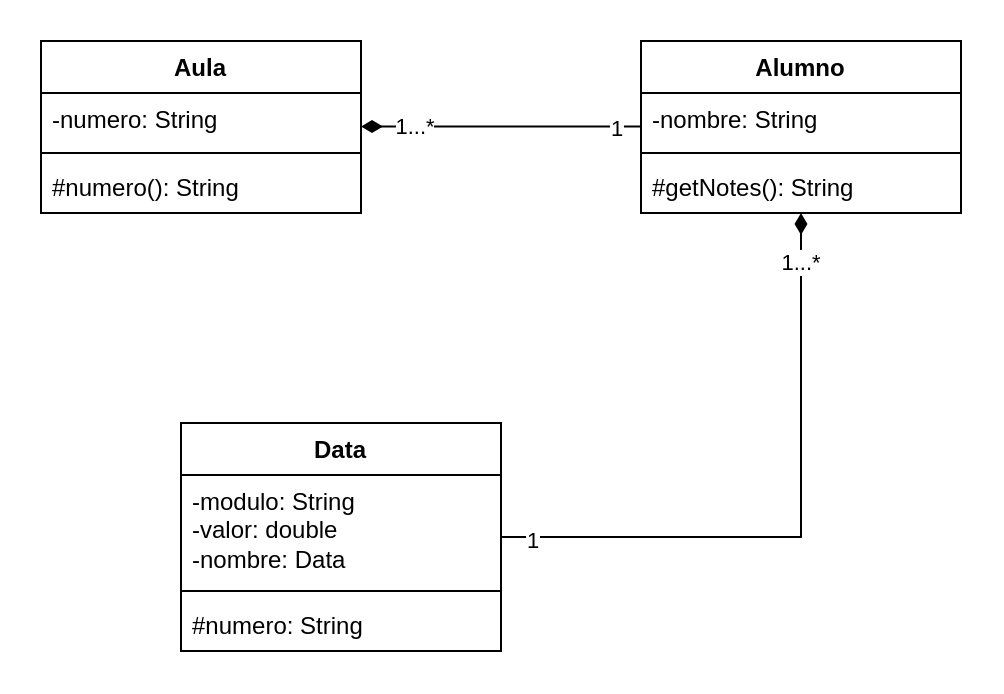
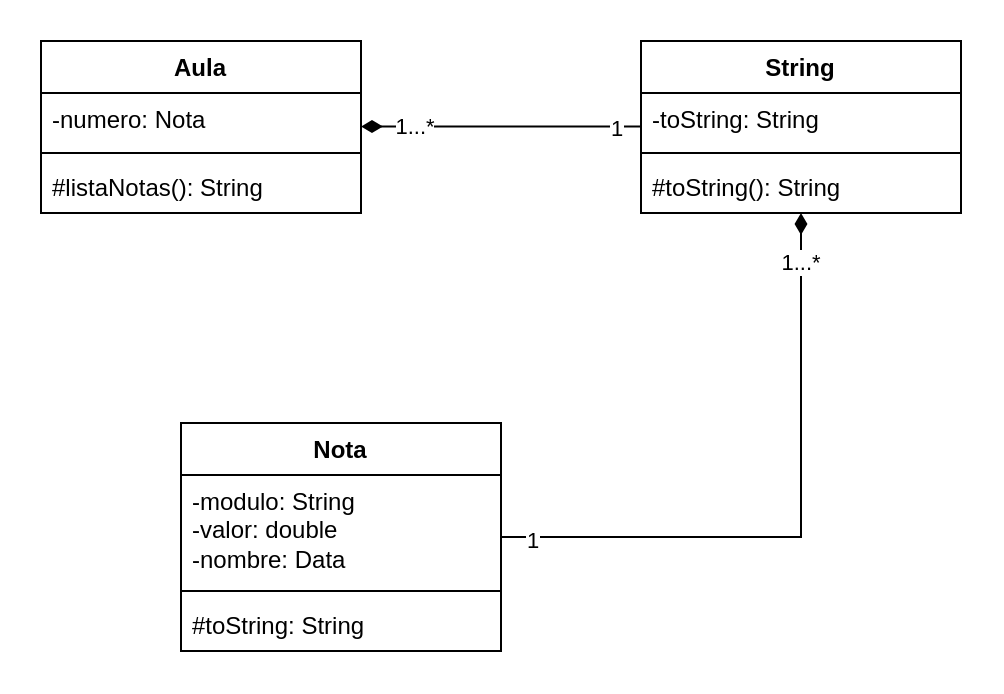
(801, 69) -> (801, 69)
(144, 121) -> (134, 121)
(744, 121) -> (755, 121)
(158, 189) -> (179, 189)
(771, 189) -> (768, 189)
(341, 451) -> (341, 451)
(284, 627) -> (295, 627)
